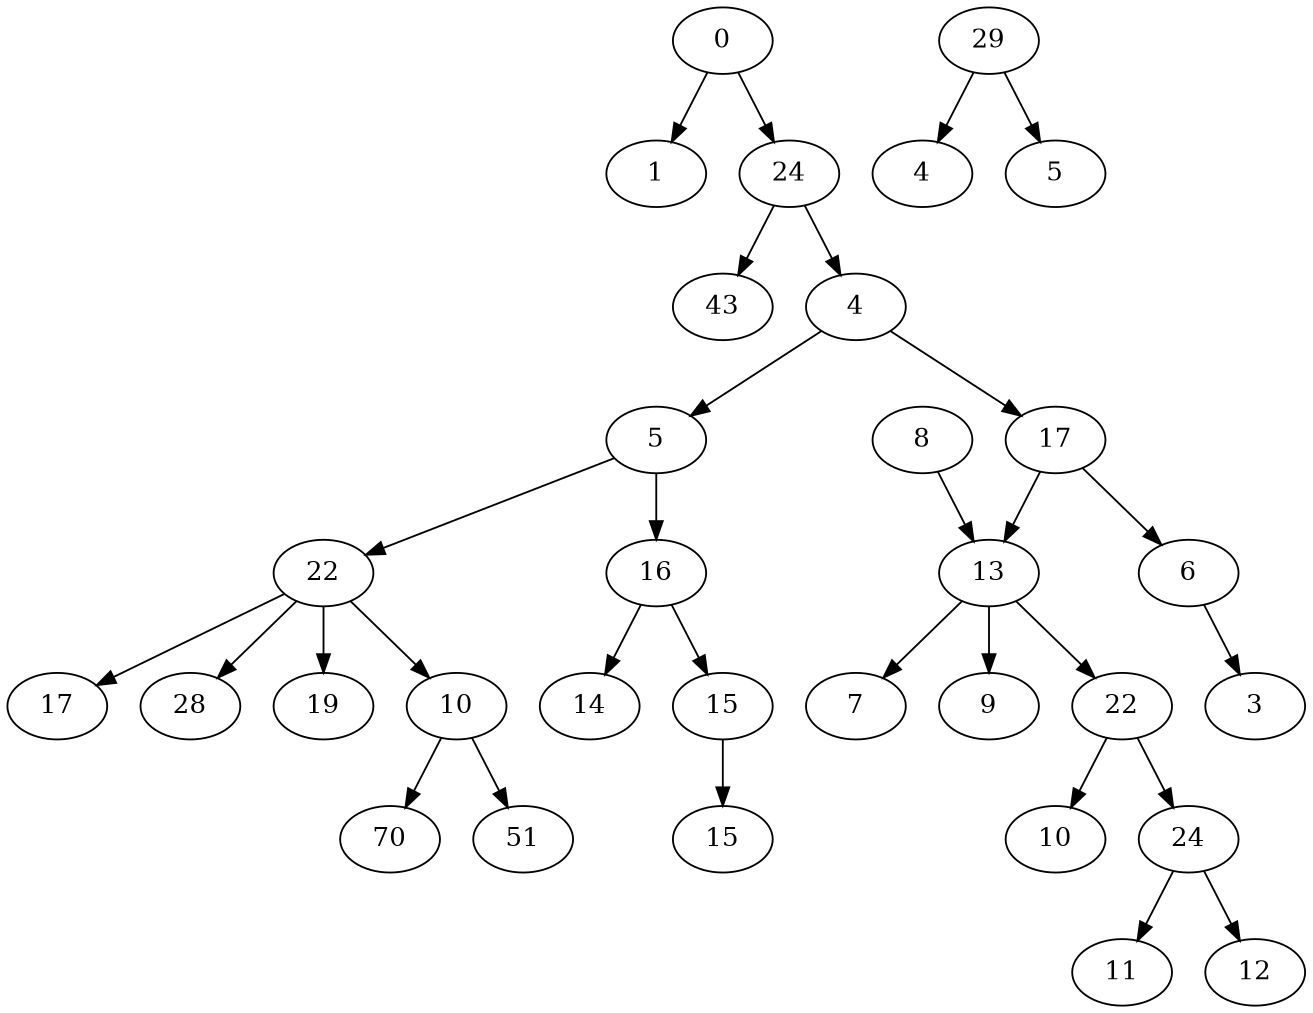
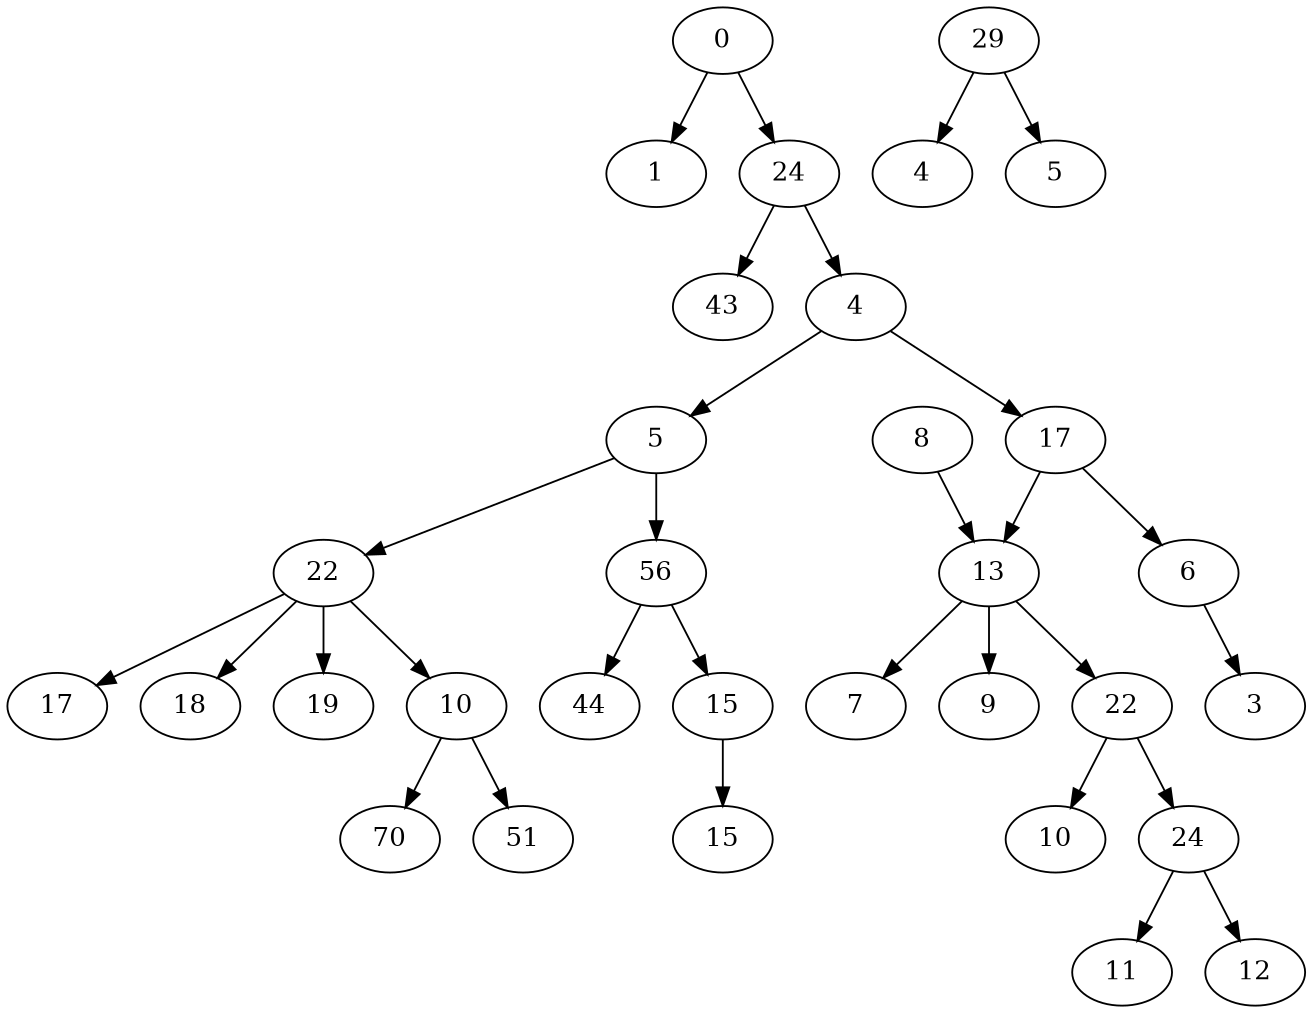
(656, 573) -> (656, 573)
(190, 706) -> (190, 706)
(590, 706) -> (590, 706)
